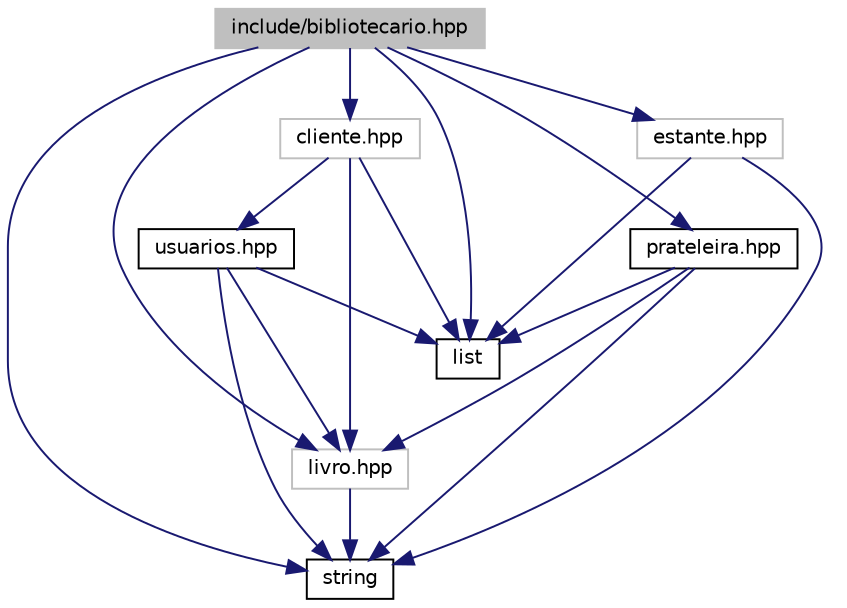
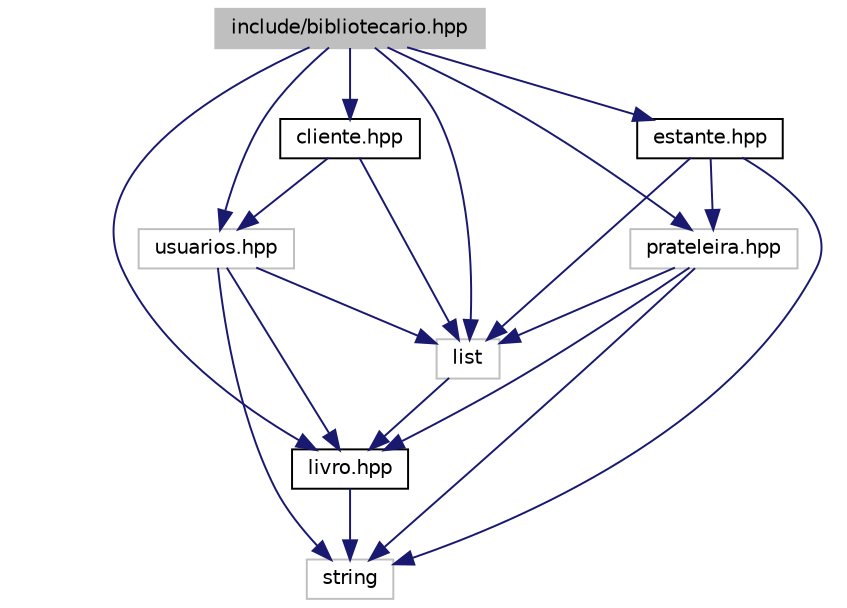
(350, 139) -> (350, 139)
(710, 139) -> (710, 139)
none -> (712, 184)
(216, 249) -> (216, 249)
(714, 249) -> (714, 249)
(350, 294) -> (417, 407)
(8, 318) -> (263, 120)
(468, 359) -> (468, 359)
(350, 469) -> (350, 469)
(350, 579) -> (350, 579)
